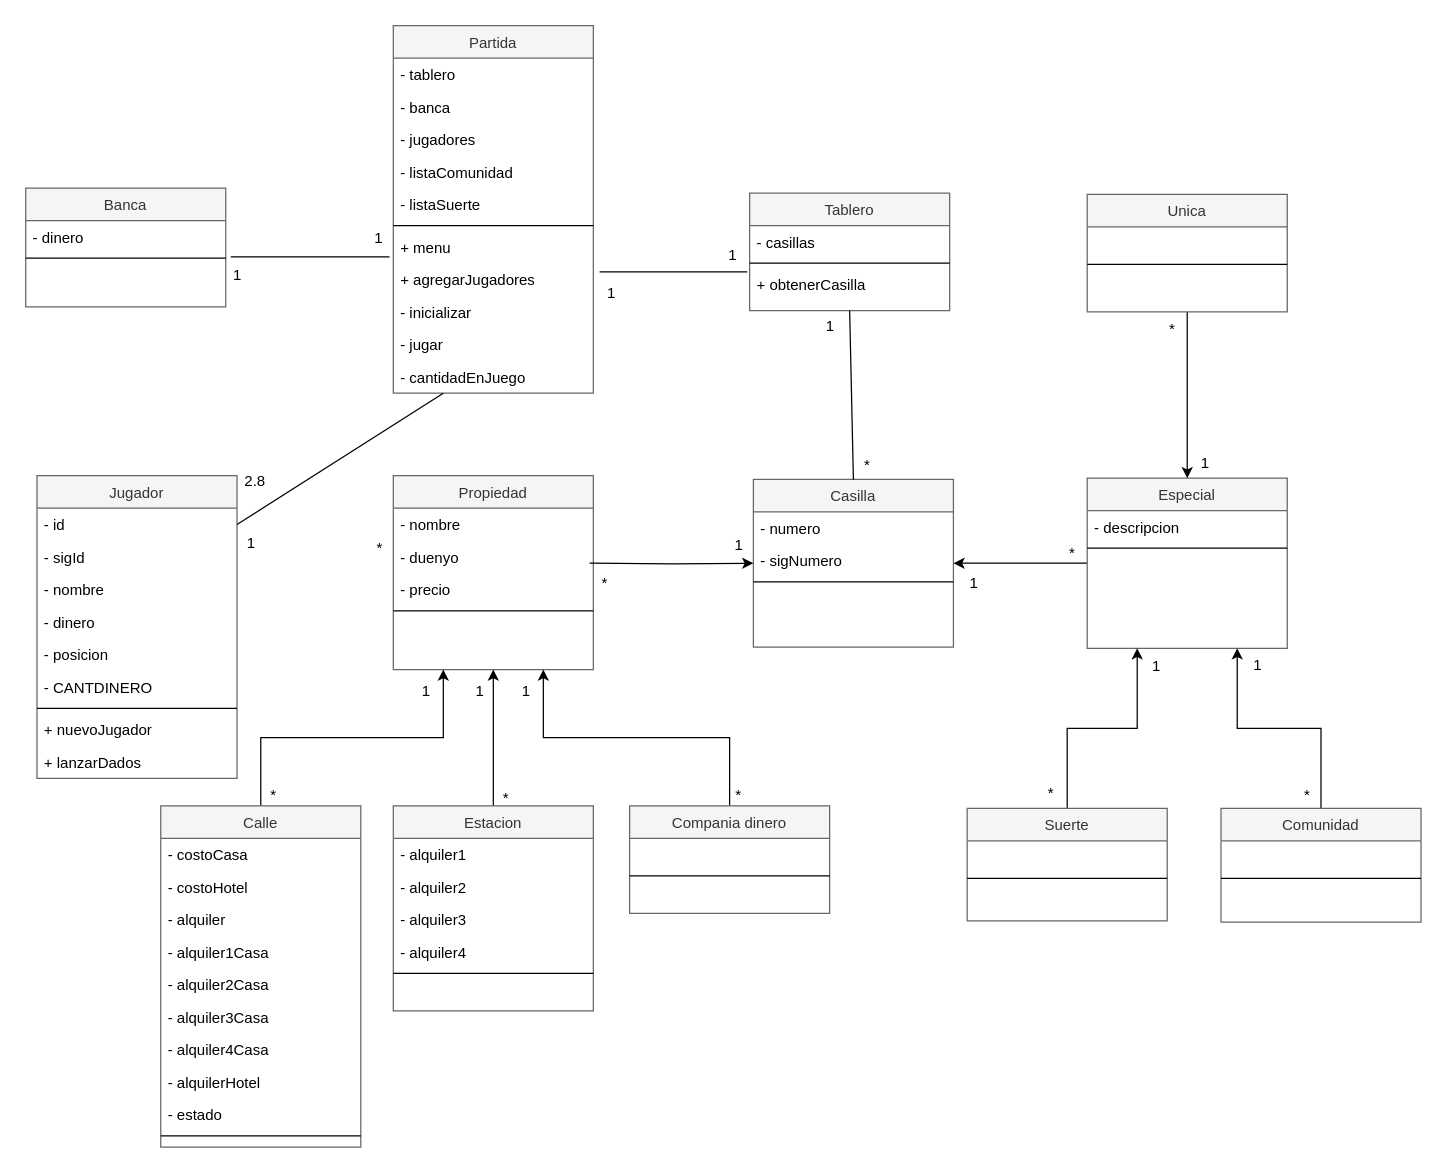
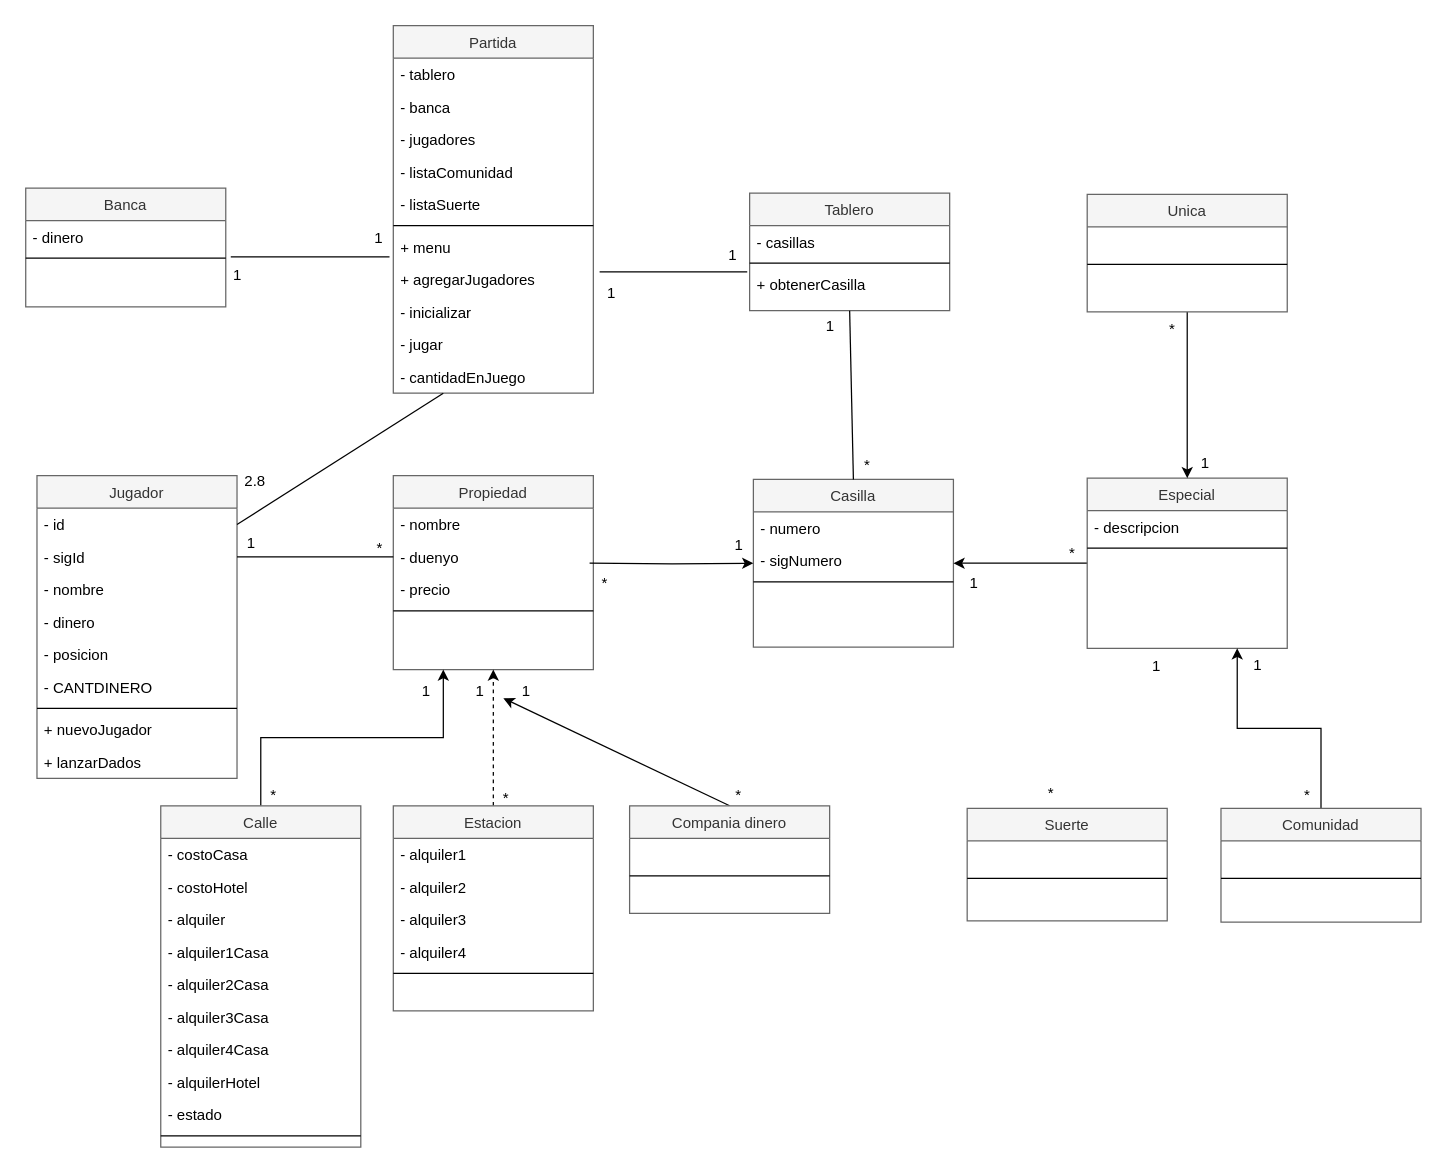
none -> (314, 557)
(1098, 728) -> none
(640, 738) -> (620, 754)
(493, 740) -> (493, 740)
